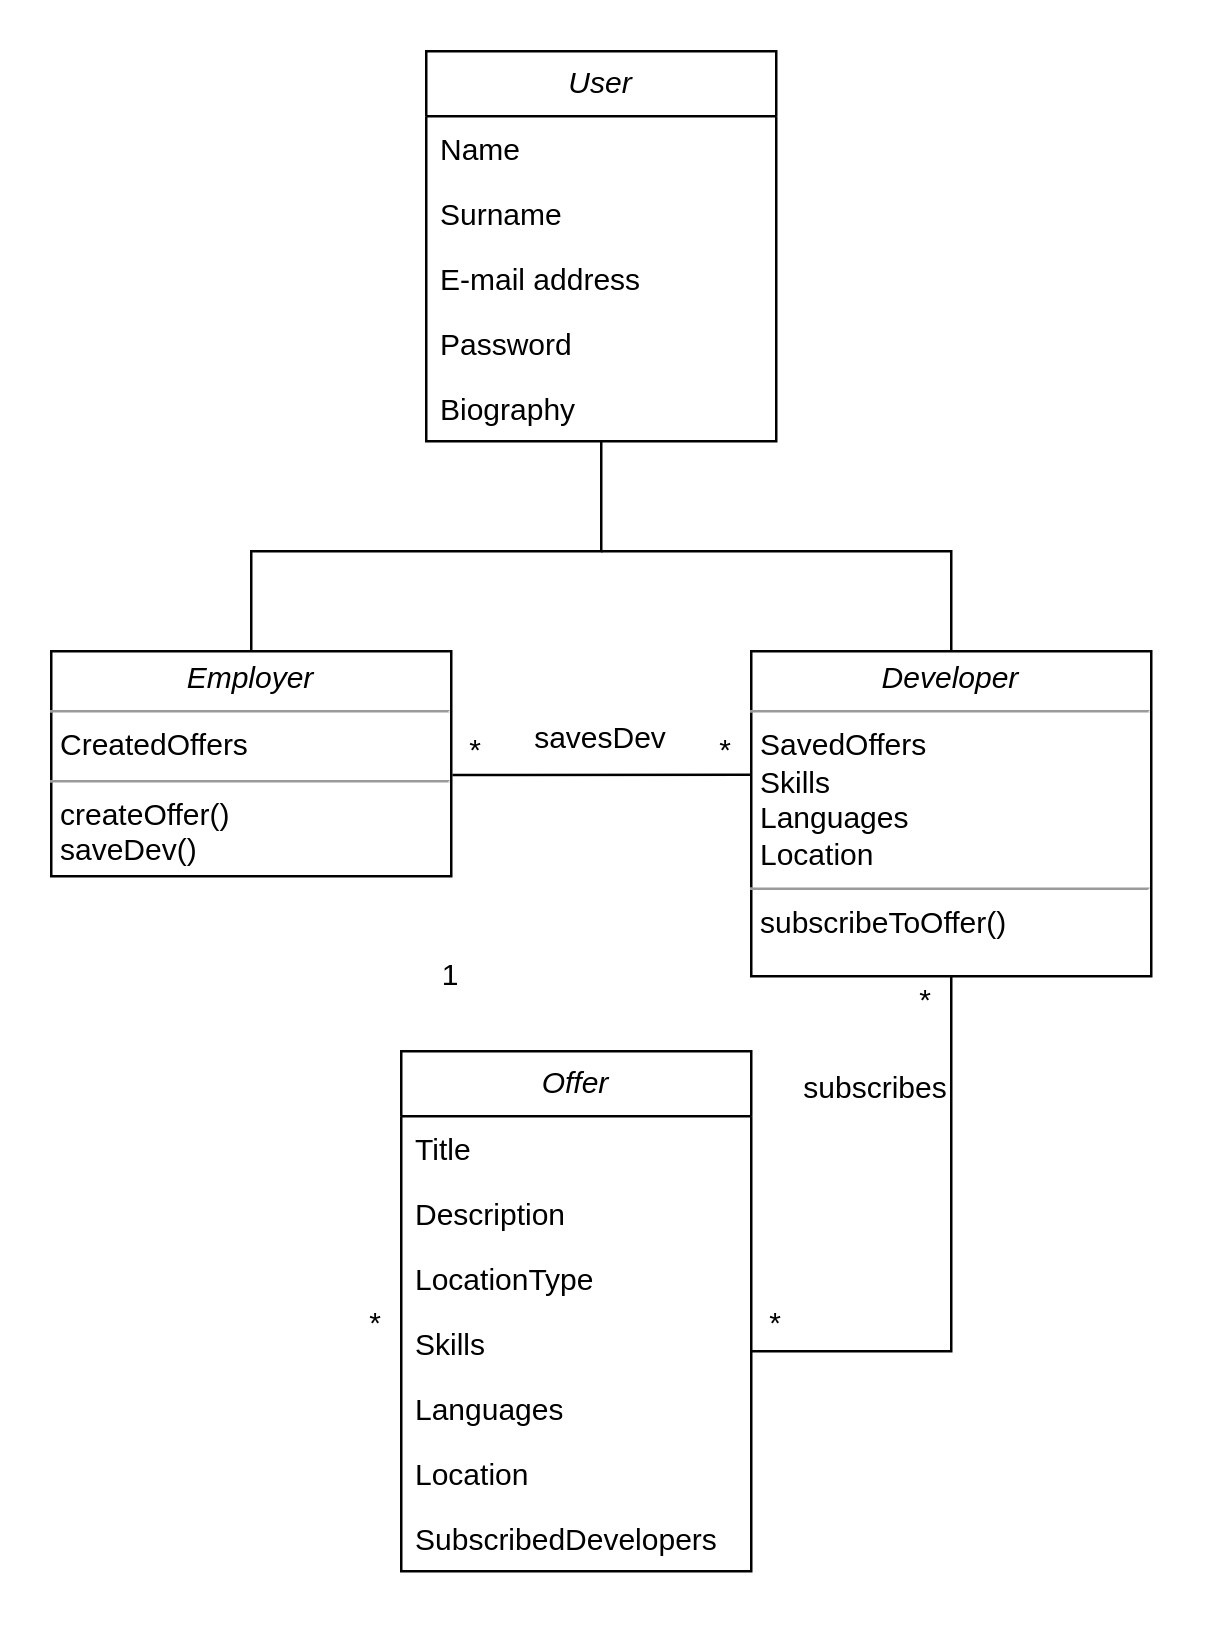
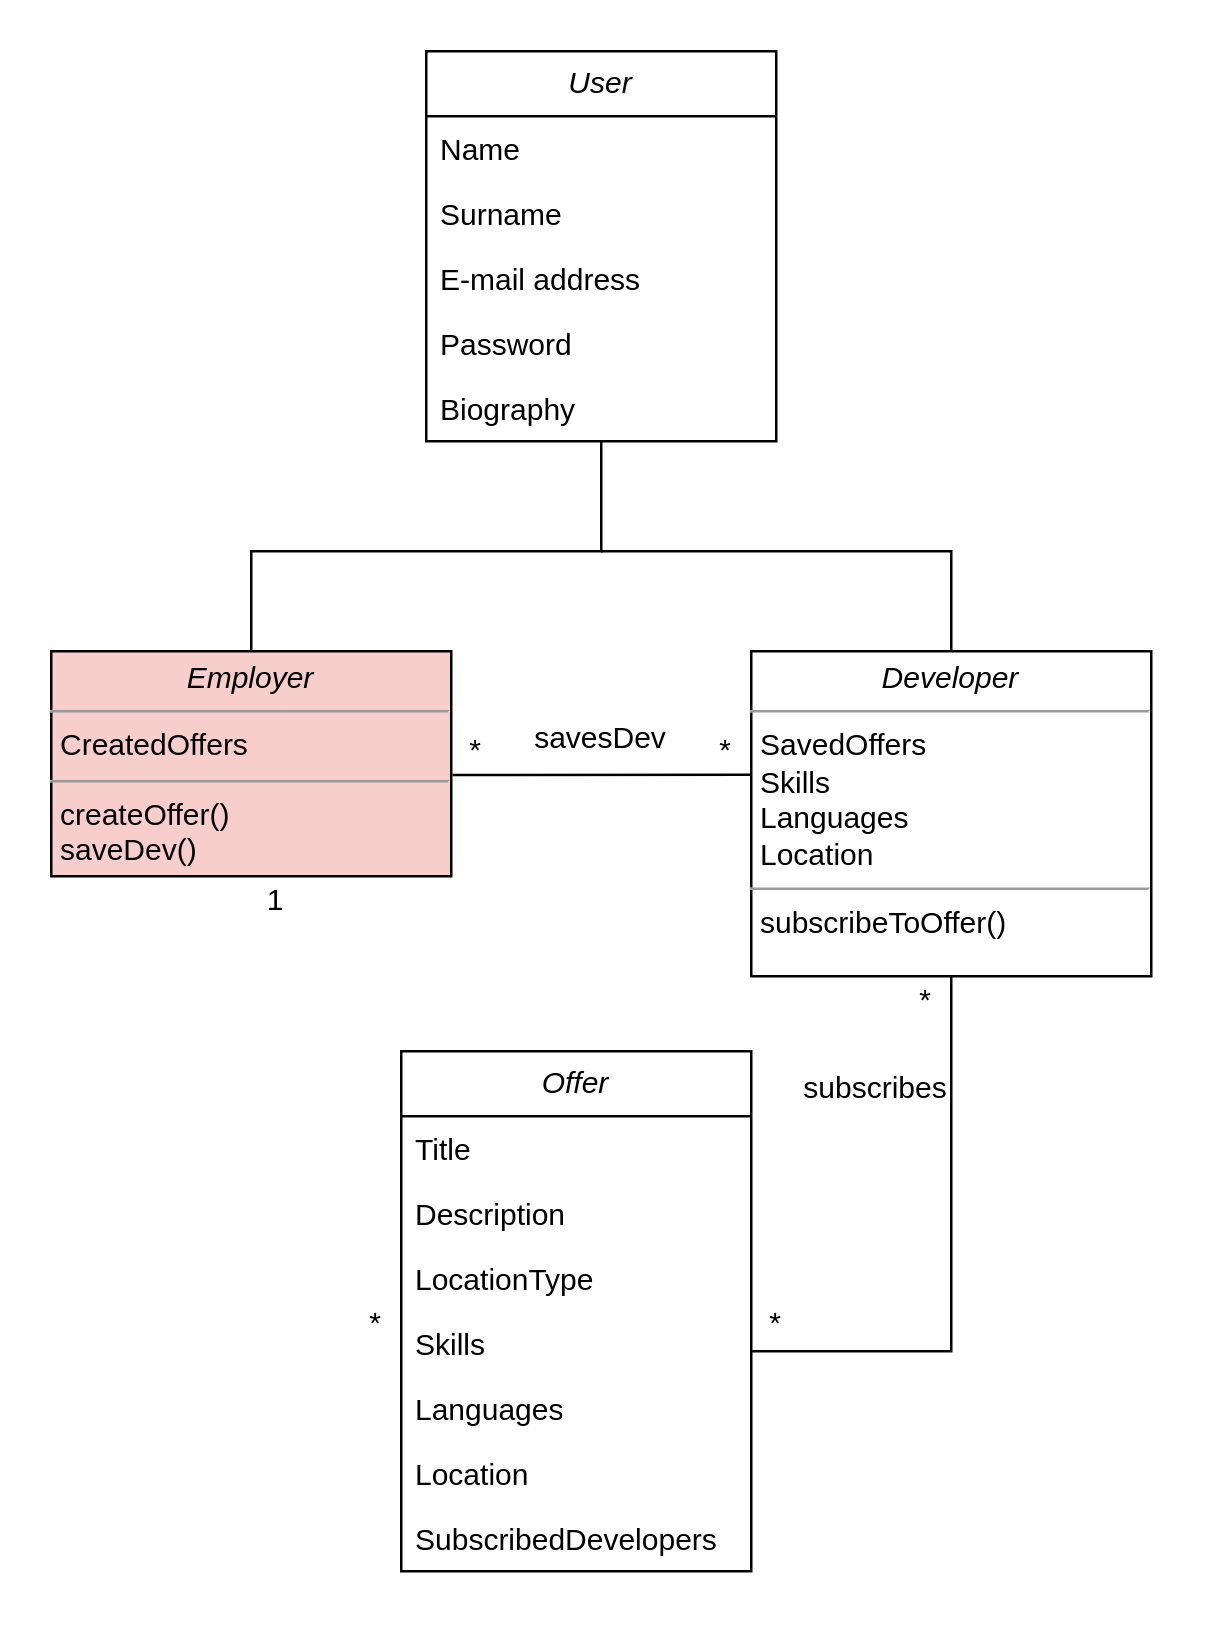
(251, 764) -> (251, 764)
(451, 976) -> (276, 901)
